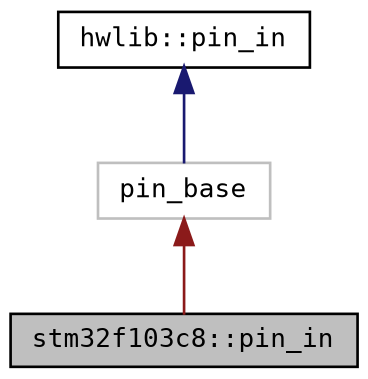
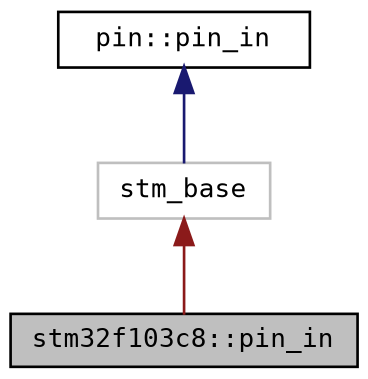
(184, 40) -> (184, 40)
(184, 191) -> (184, 191)
